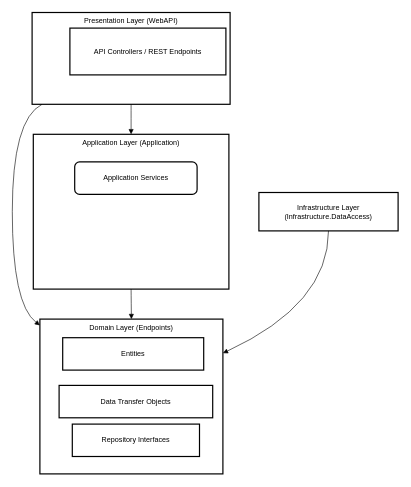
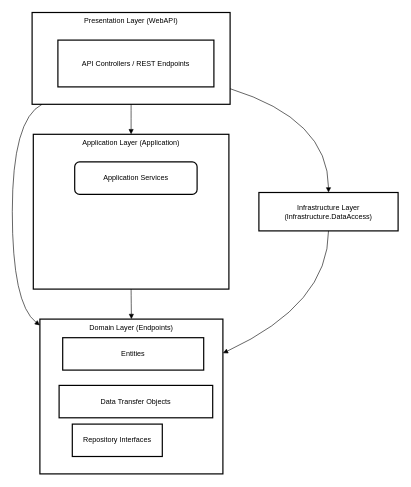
(148, 51) -> (136, 63)
none -> (296, 122)
(136, 440) -> (117, 440)
